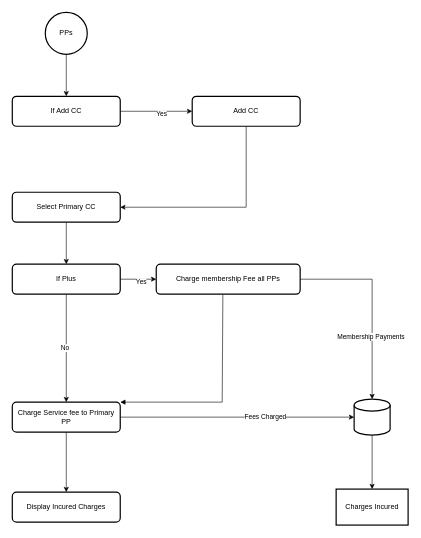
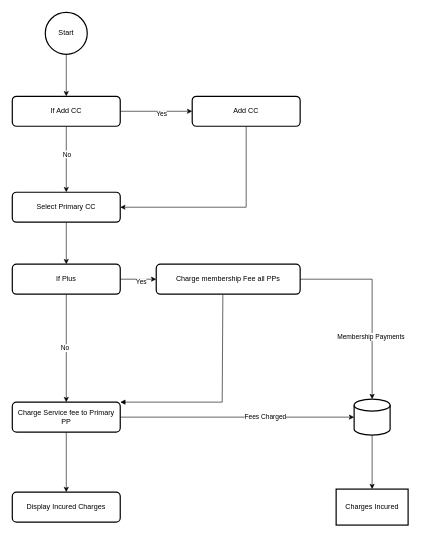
(66, 33) -> (66, 33)
none -> (66, 154)
